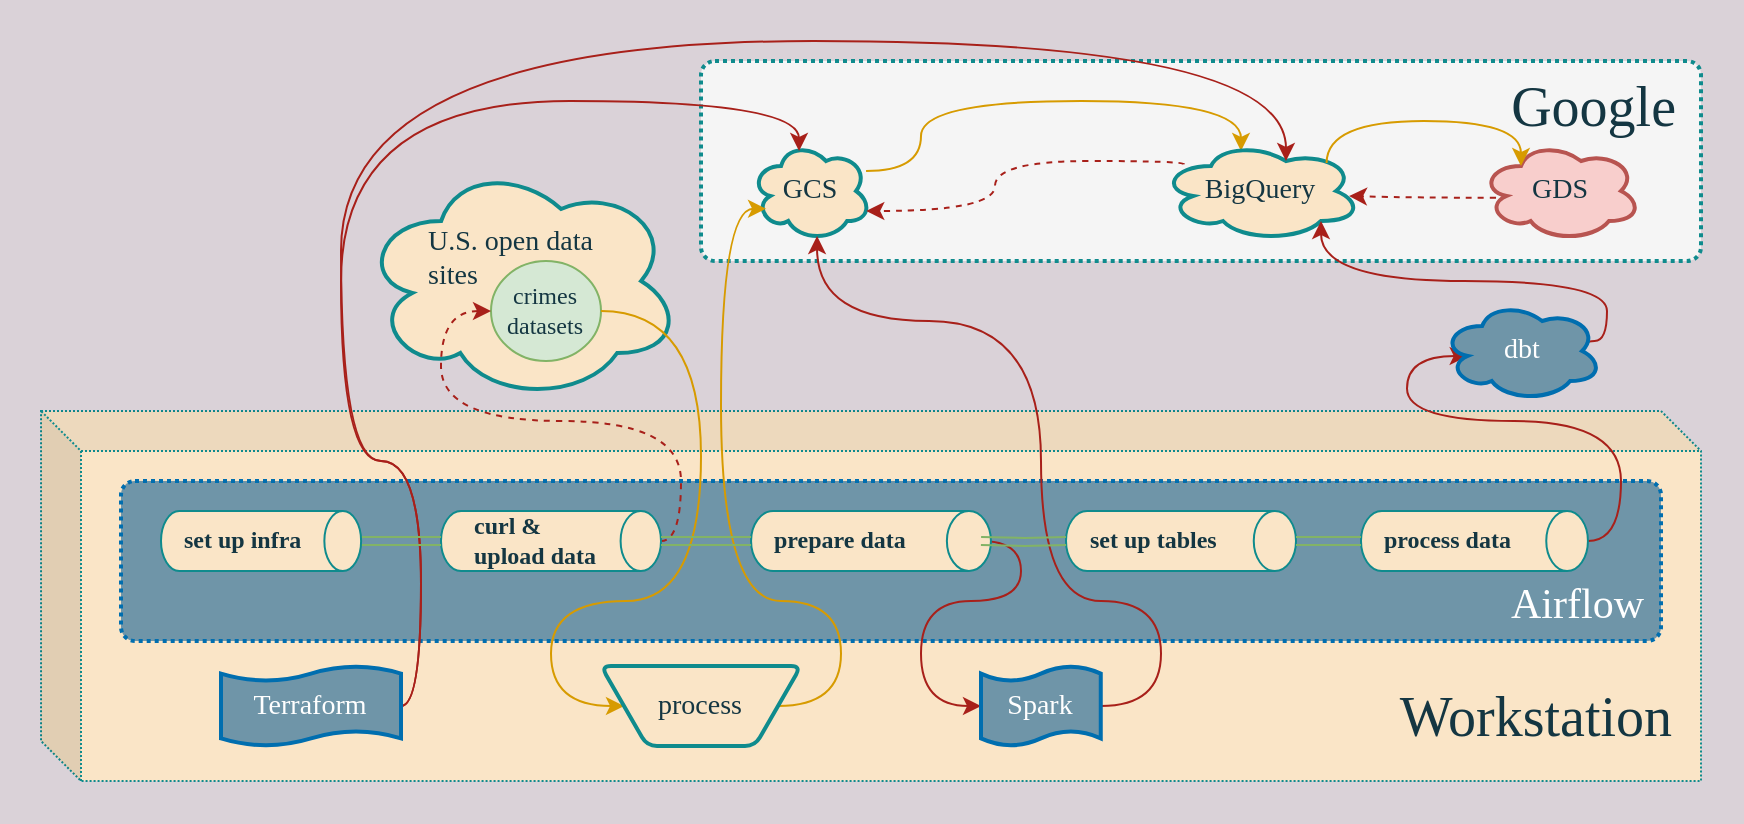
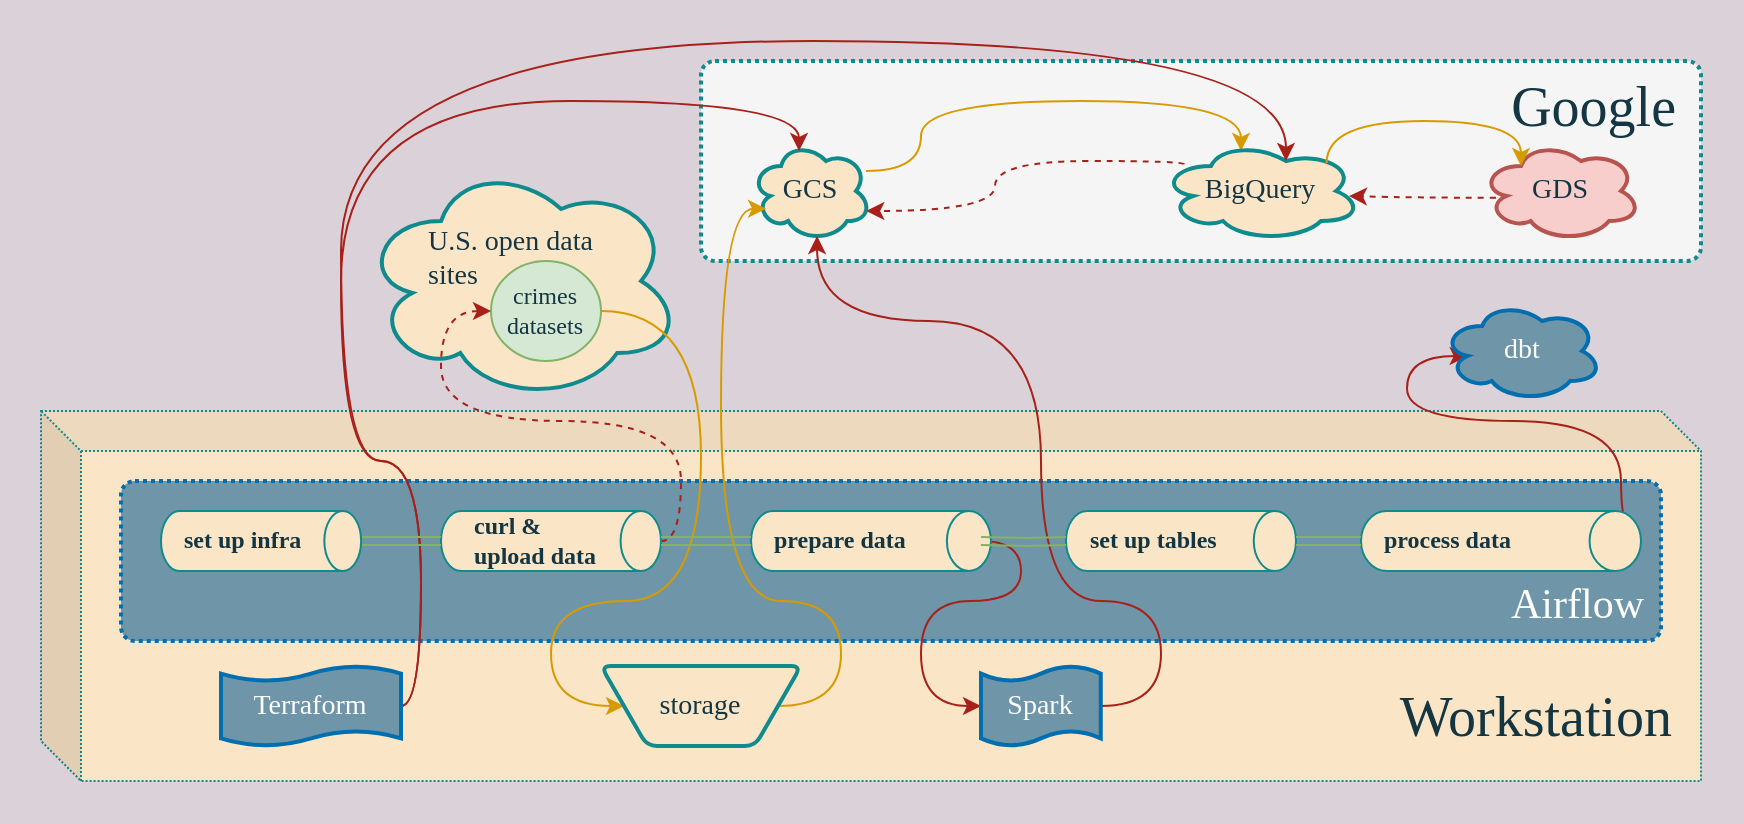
(1477, 281) -> none
(1474, 541) -> (1501, 541)
(701, 707) -> (701, 707)
